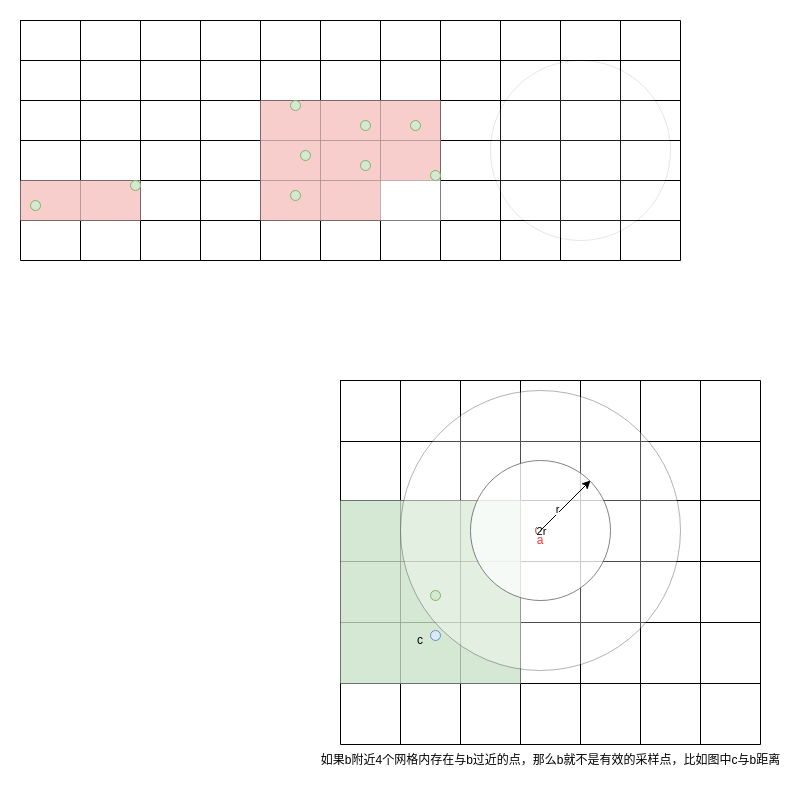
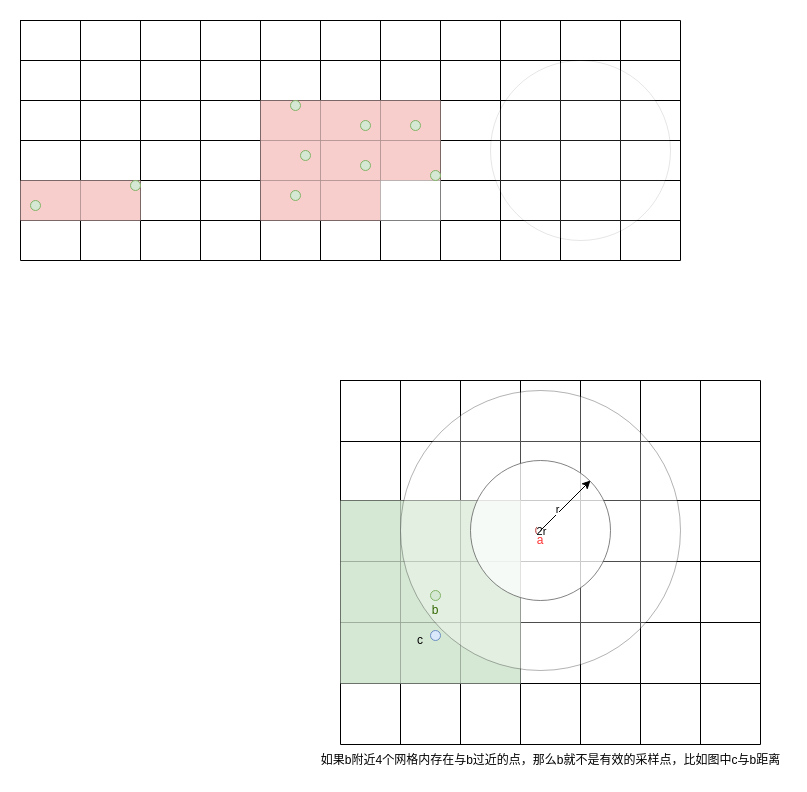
none -> (436, 611)
